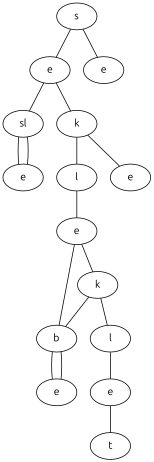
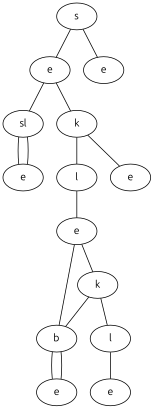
(110, 446) -> none
